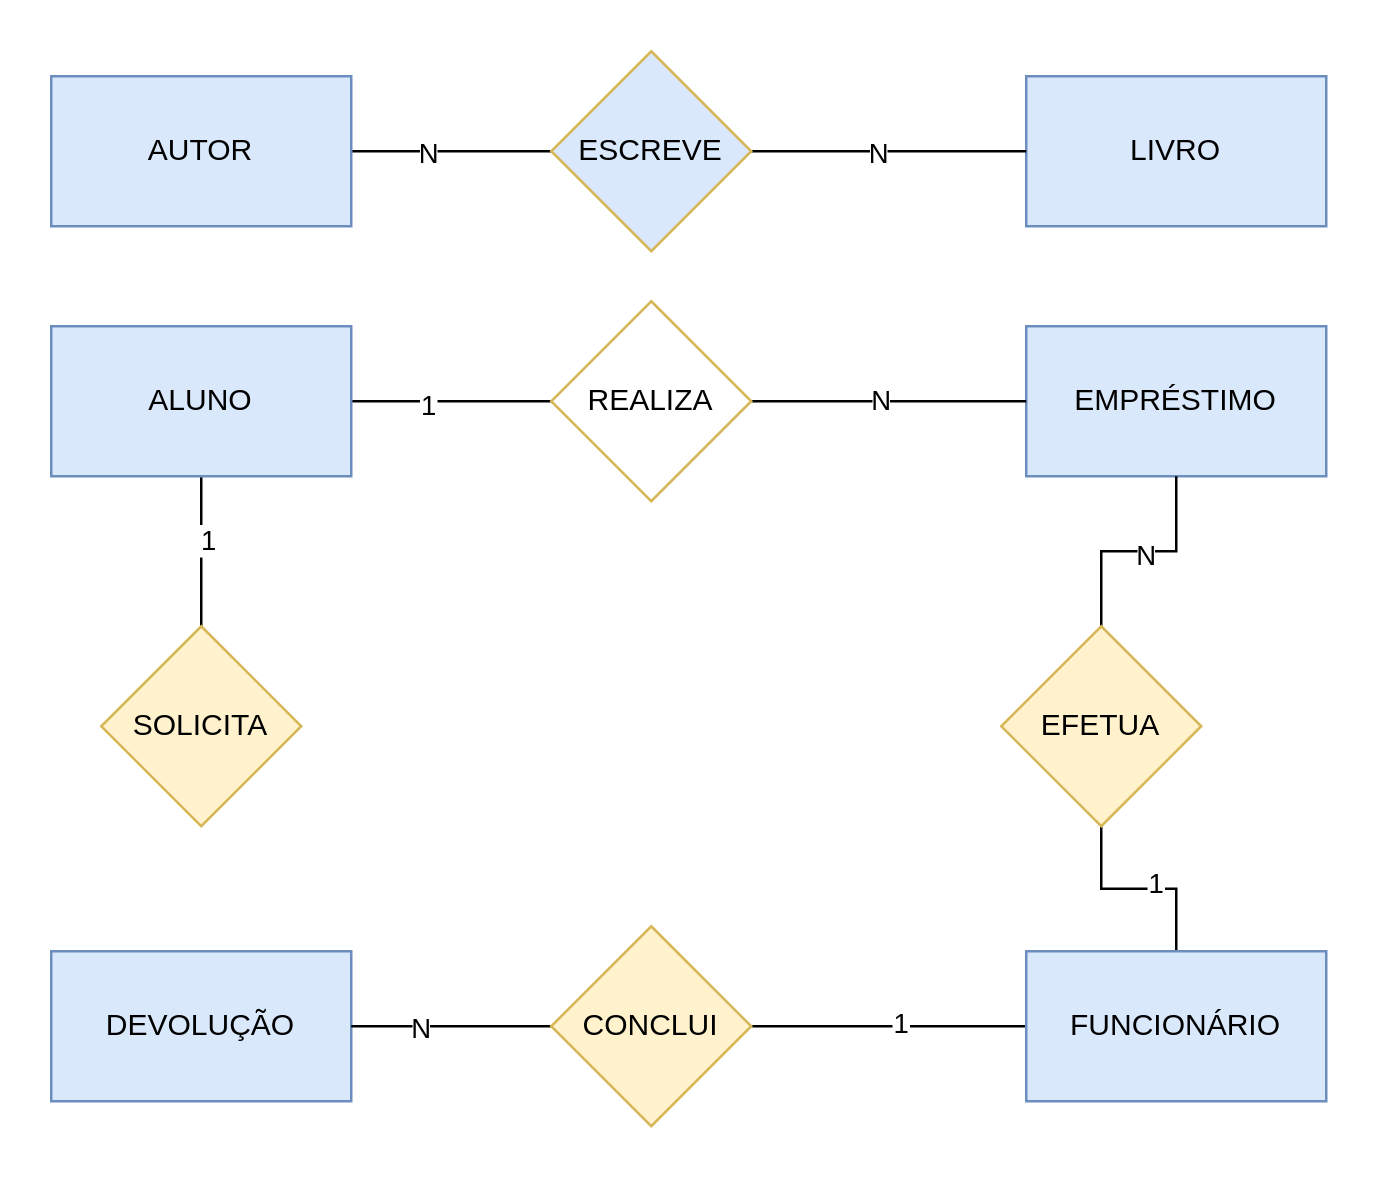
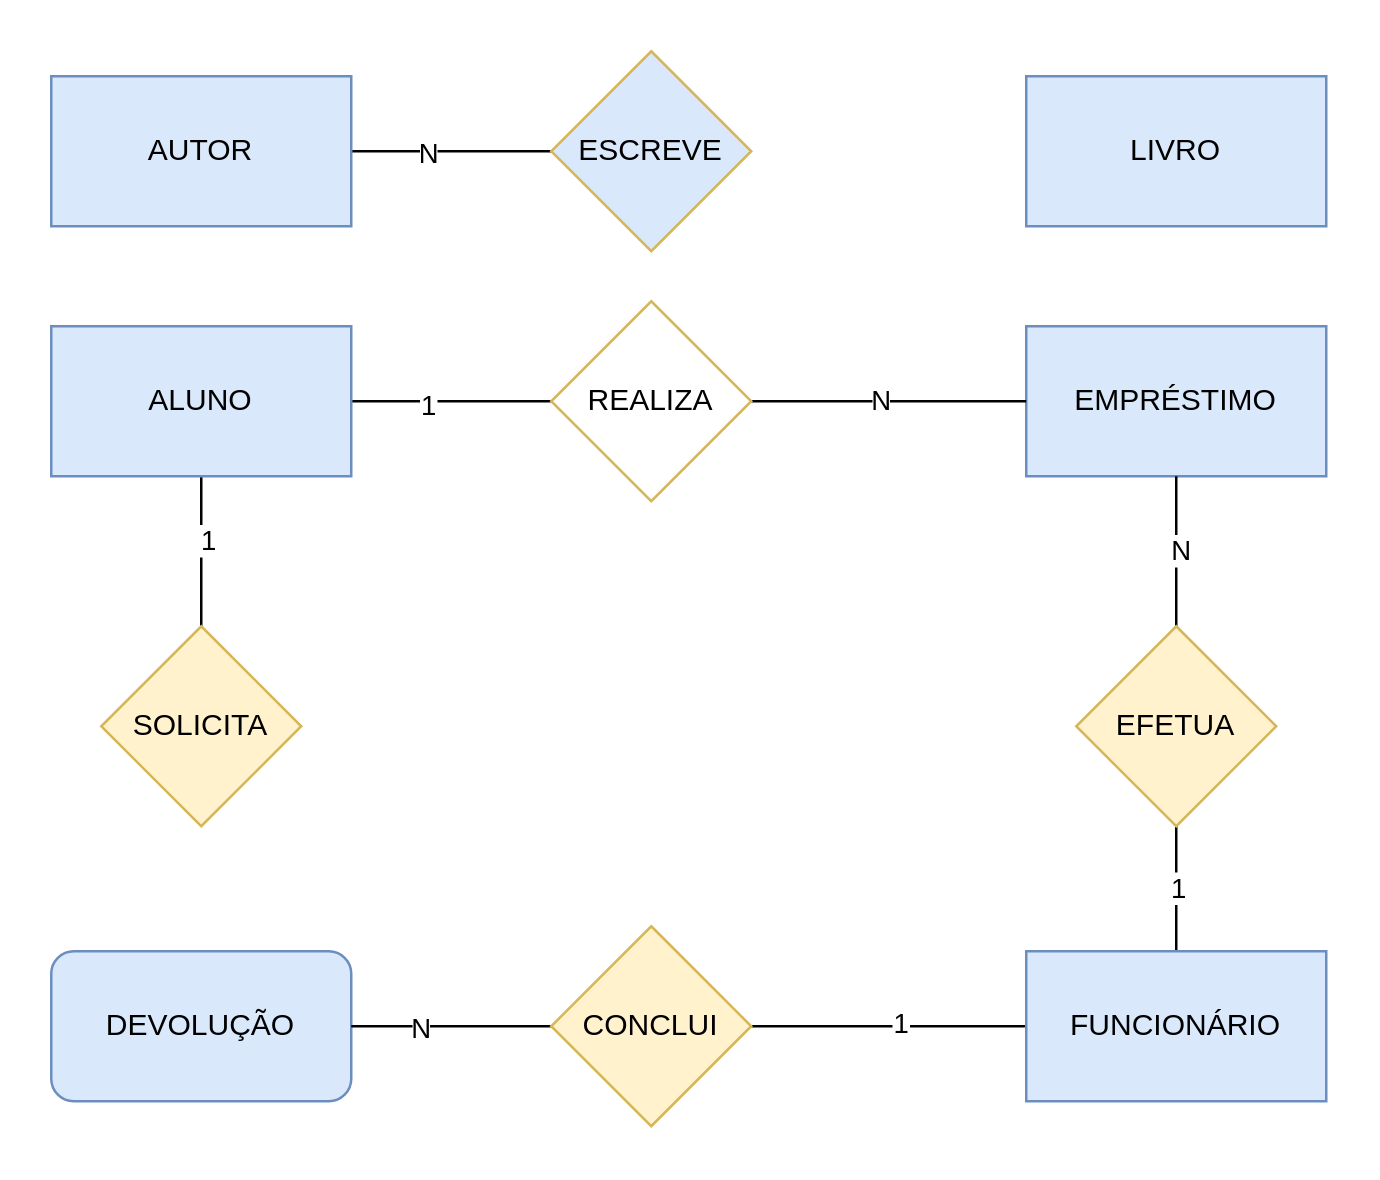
(888, 151) -> none
(1101, 726) -> (1176, 726)
(201, 1026) -> (201, 1026)
